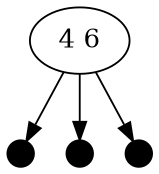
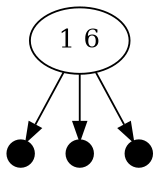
(80, 41) -> (80, 41)
